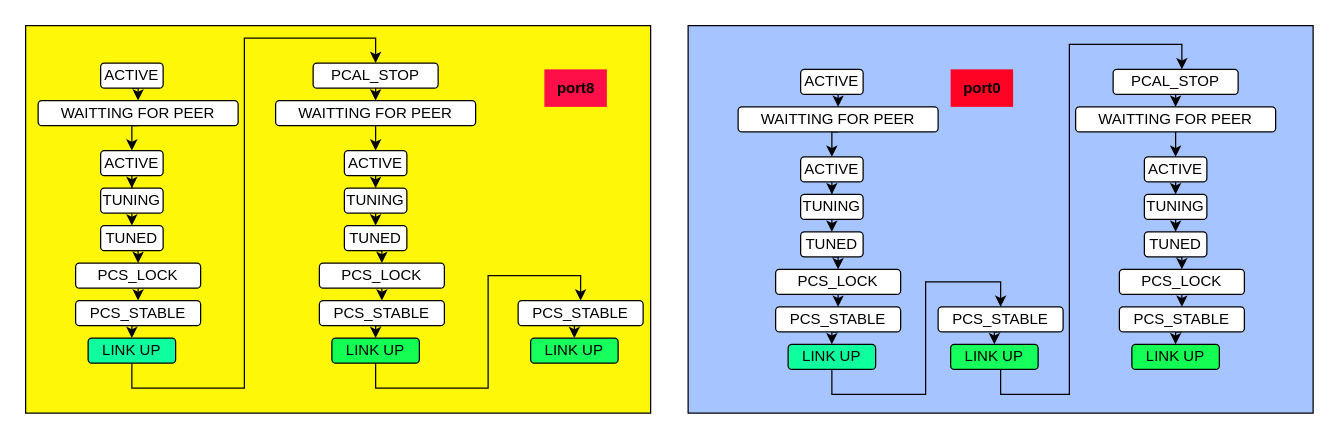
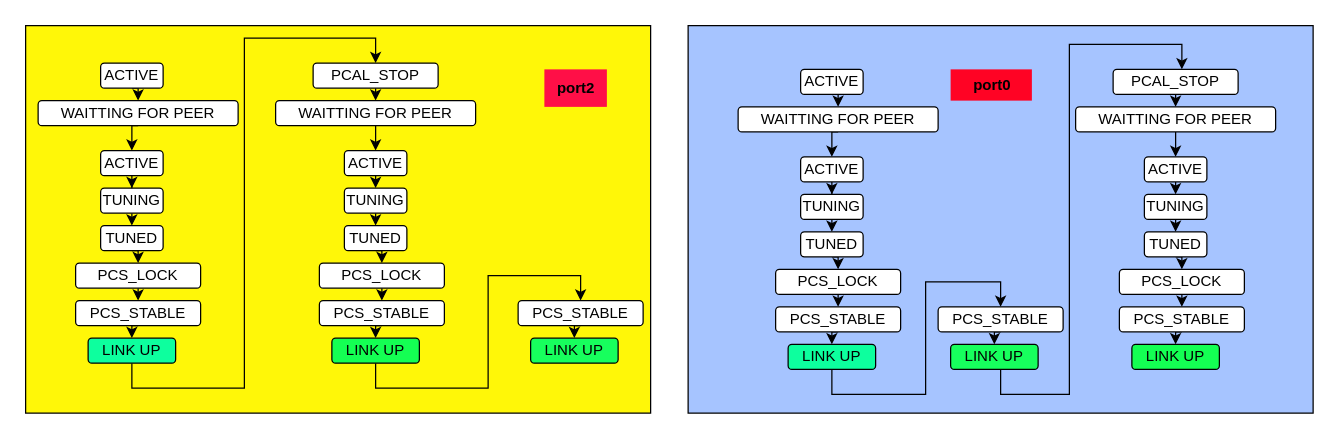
(576, 88) -> (576, 88)
(982, 88) -> (991, 85)
